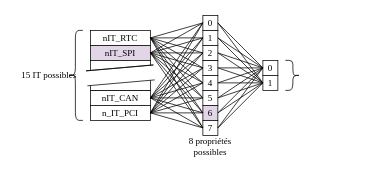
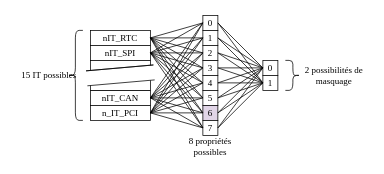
(120, 53) -> (120, 53)
none -> (334, 75)
